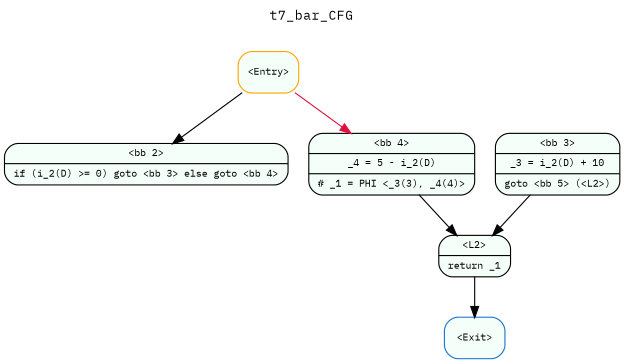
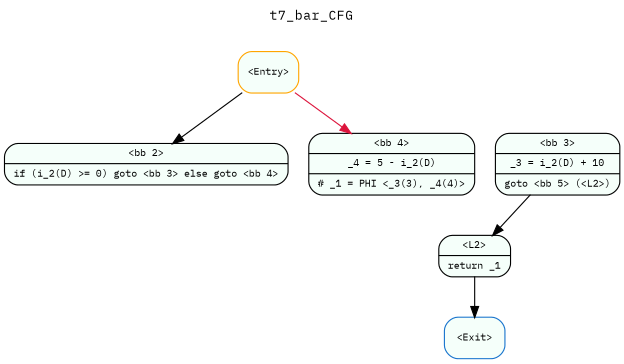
(434, 211) -> none
